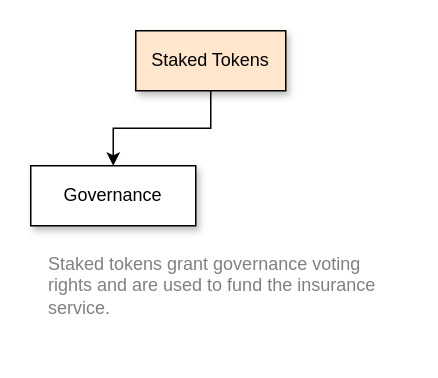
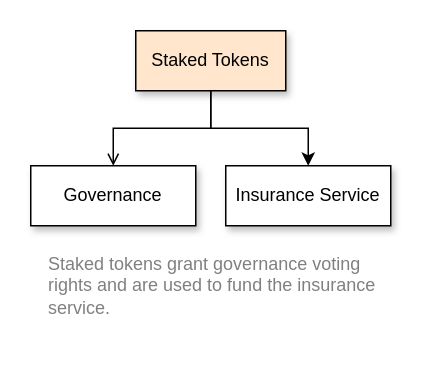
none -> (274, 128)
(113, 154) -> (113, 156)
none -> (308, 196)
